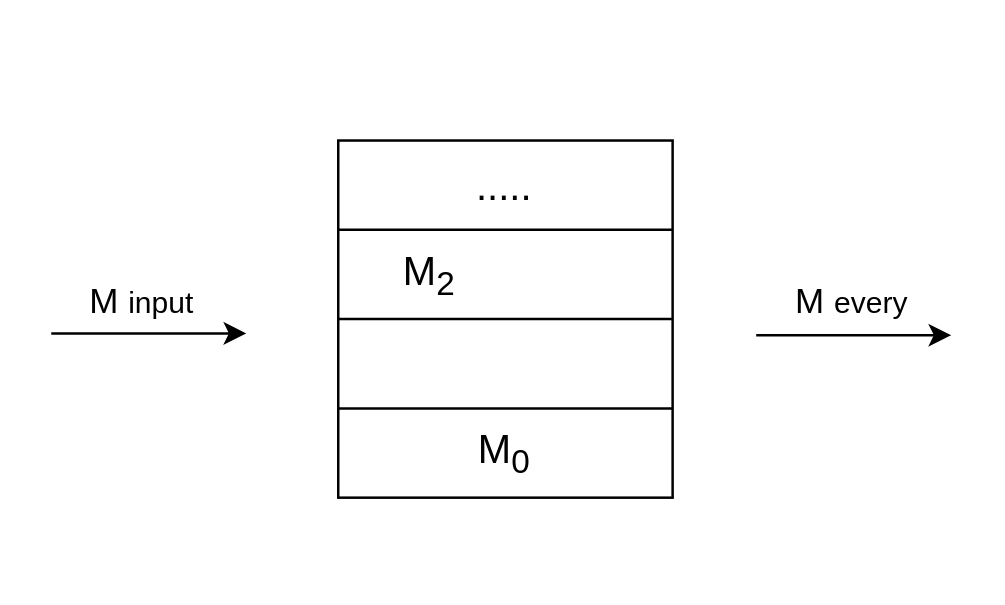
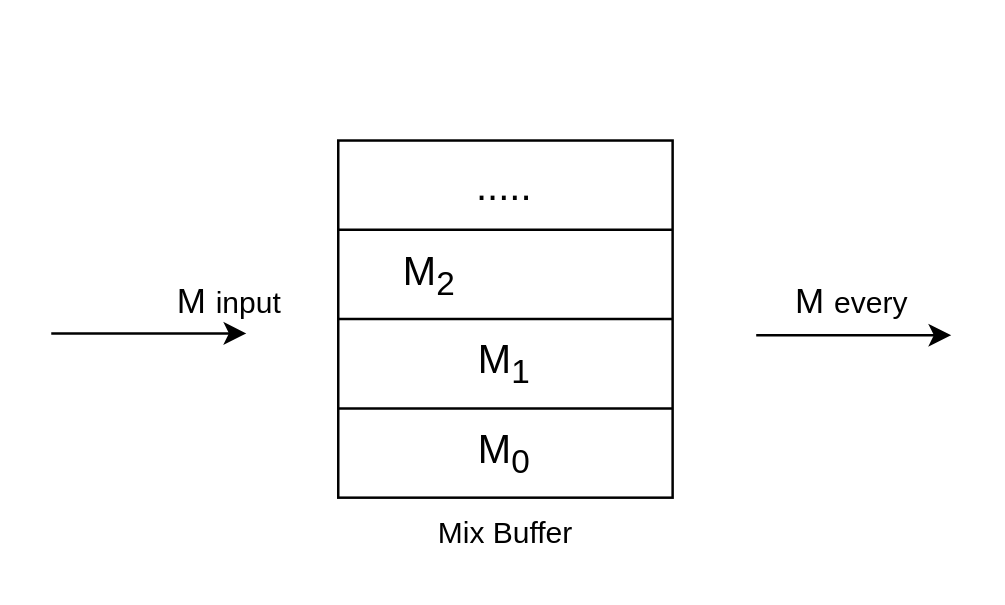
(143, 301) -> (231, 301)
none -> (505, 364)
none -> (505, 533)
